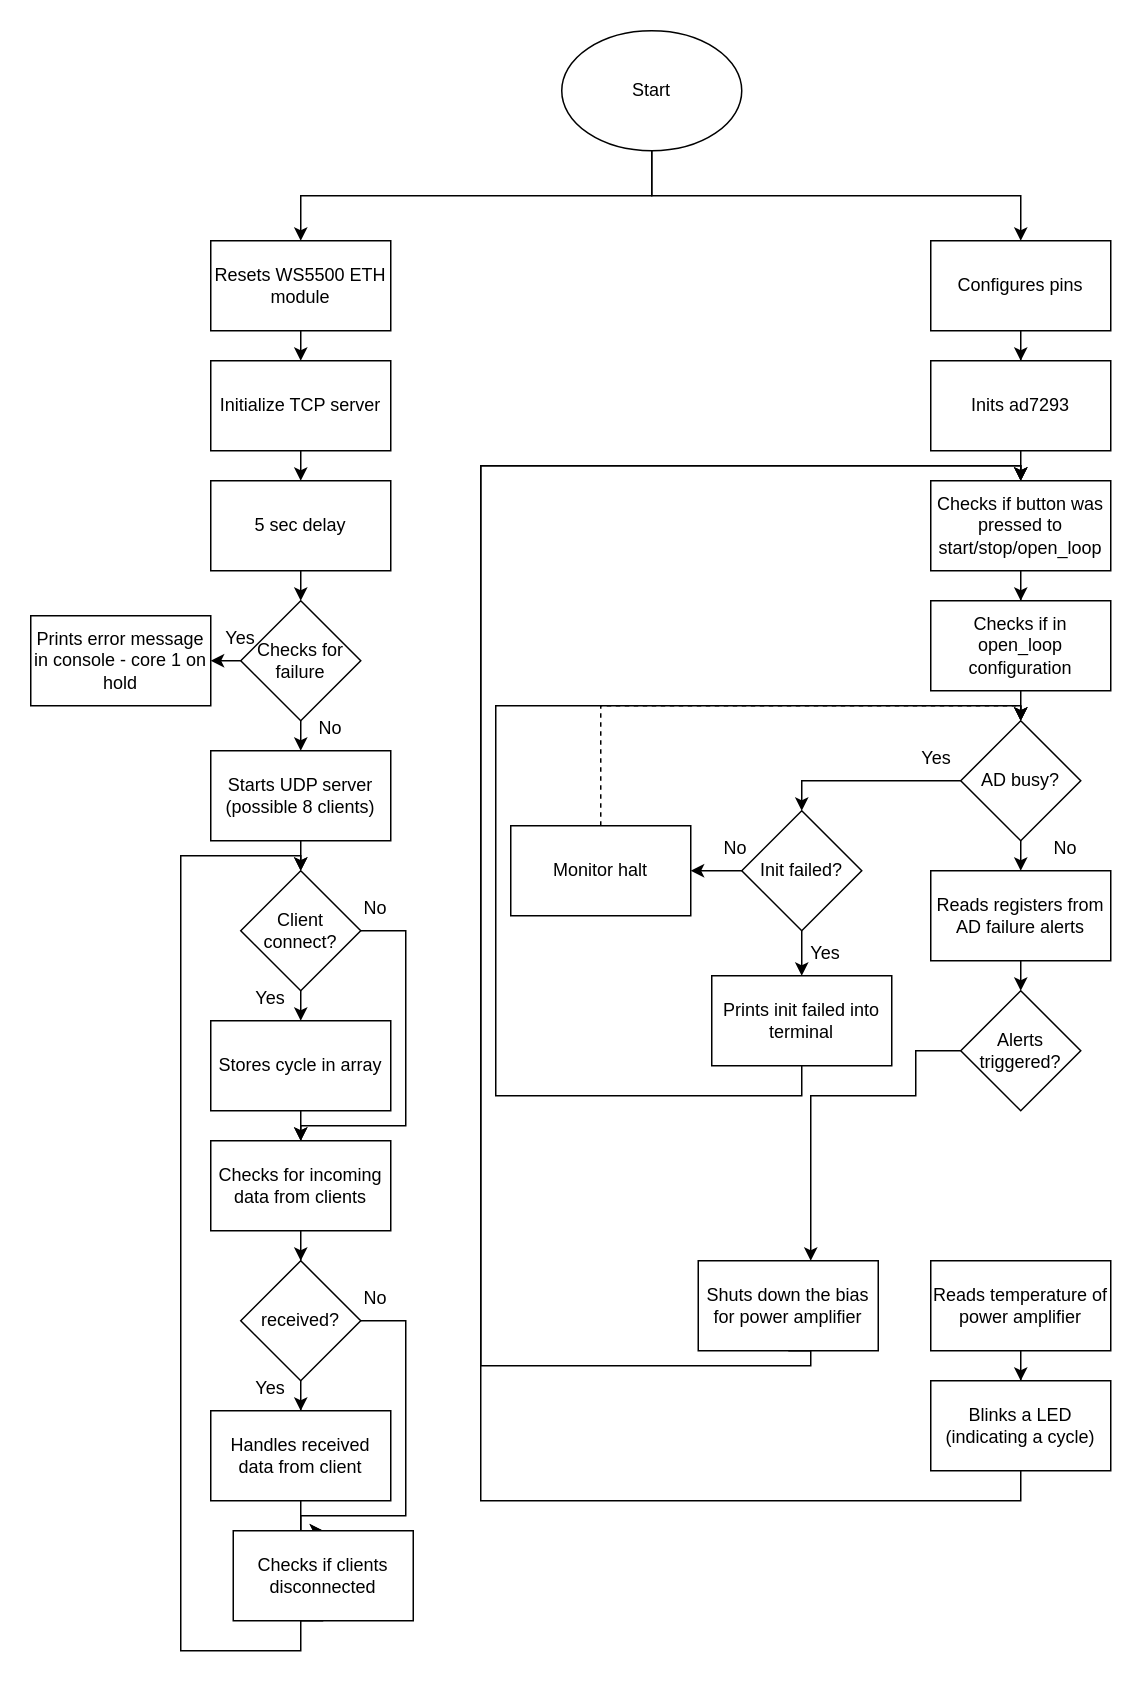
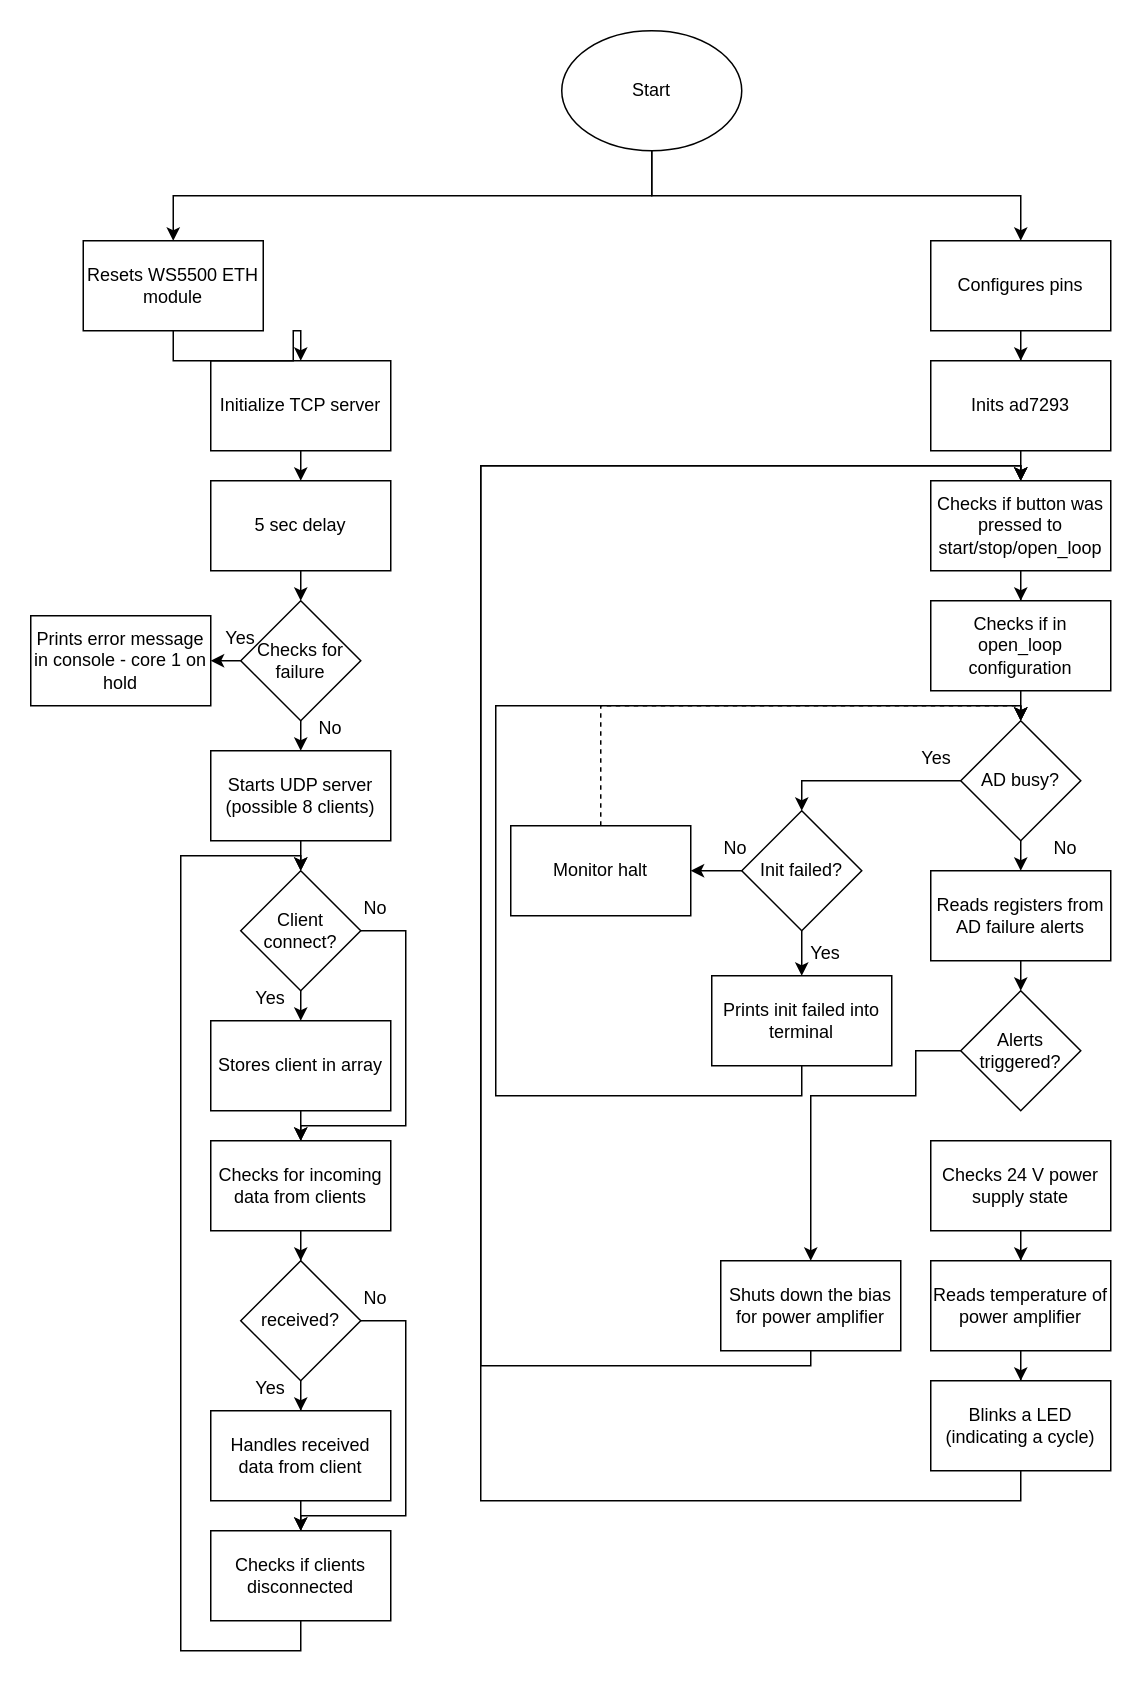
(301, 286) -> (173, 286)
(301, 1066) -> (301, 1066)
none -> (1021, 1186)
none -> (1021, 1251)
(788, 1306) -> (811, 1306)
(323, 1576) -> (301, 1576)
